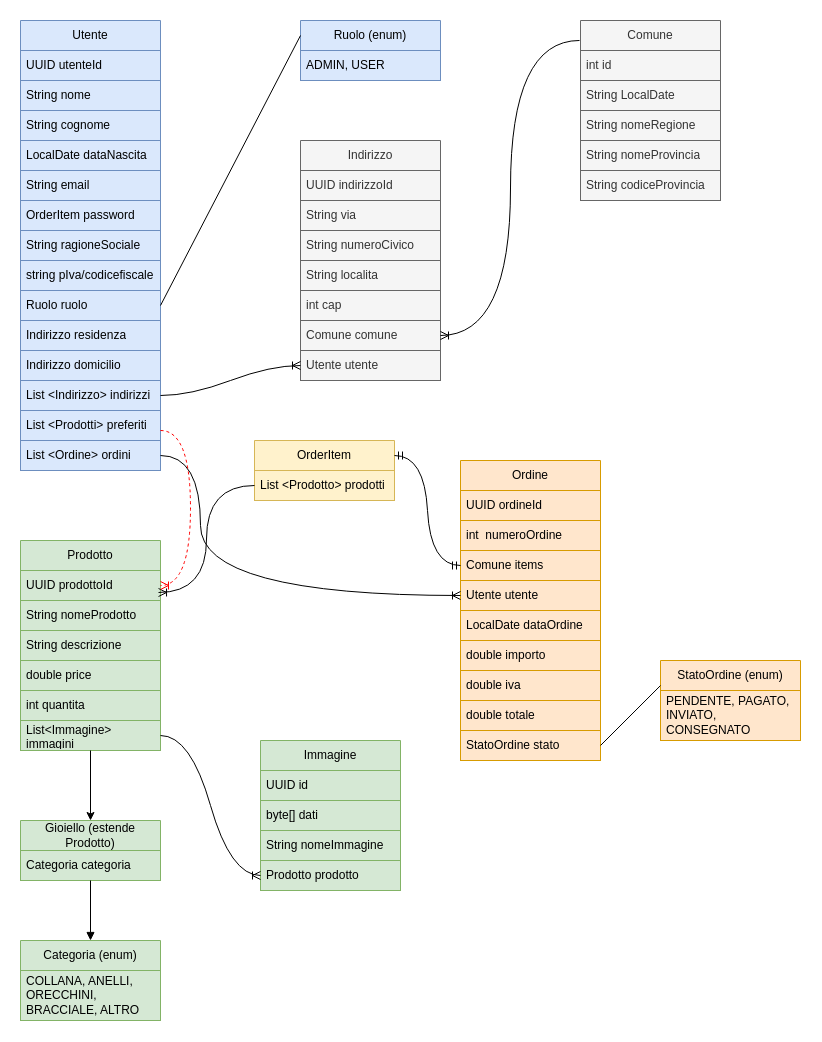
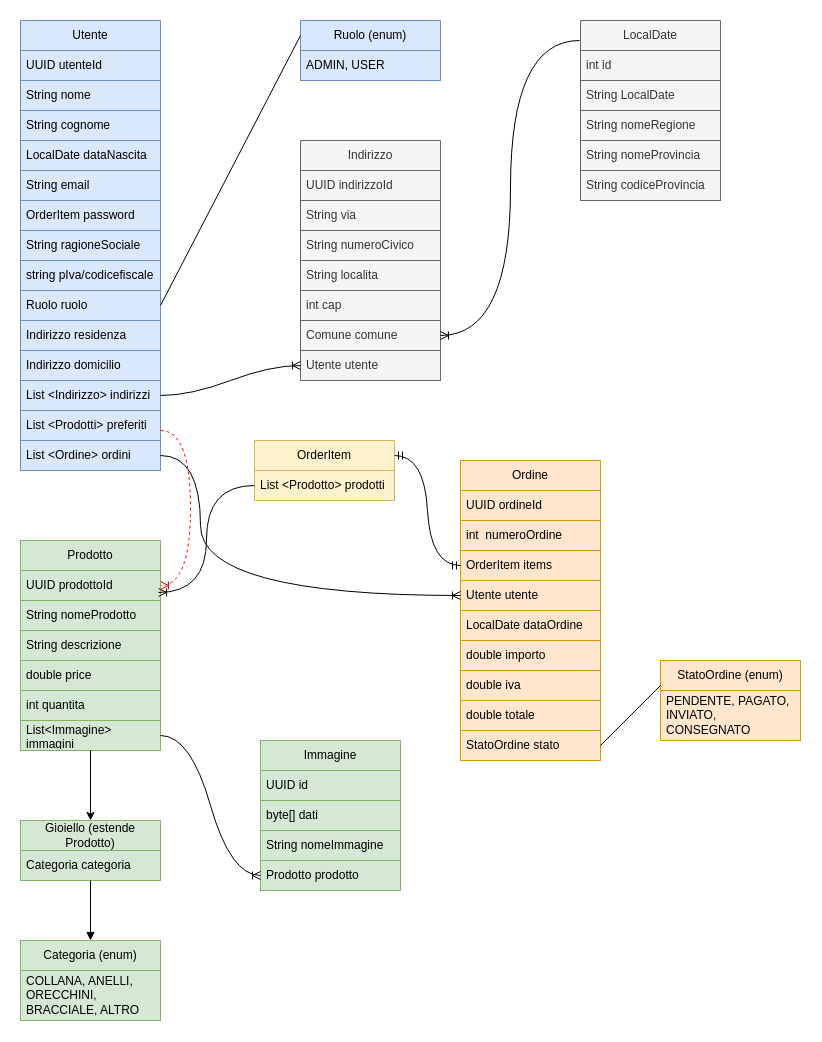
(651, 36) -> (651, 36)
(504, 566) -> (514, 566)
